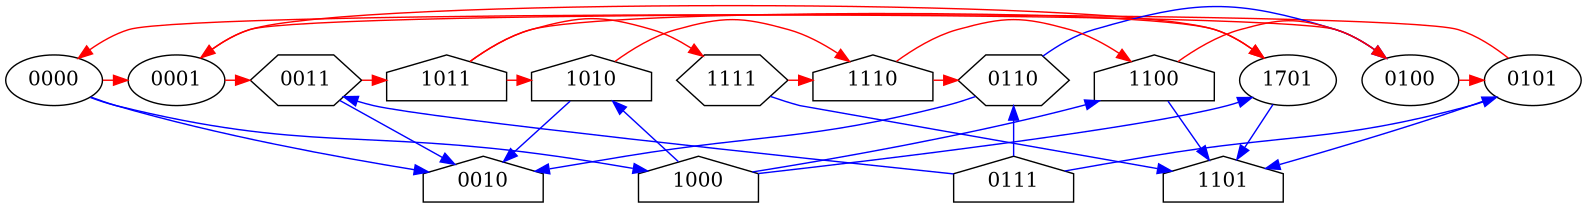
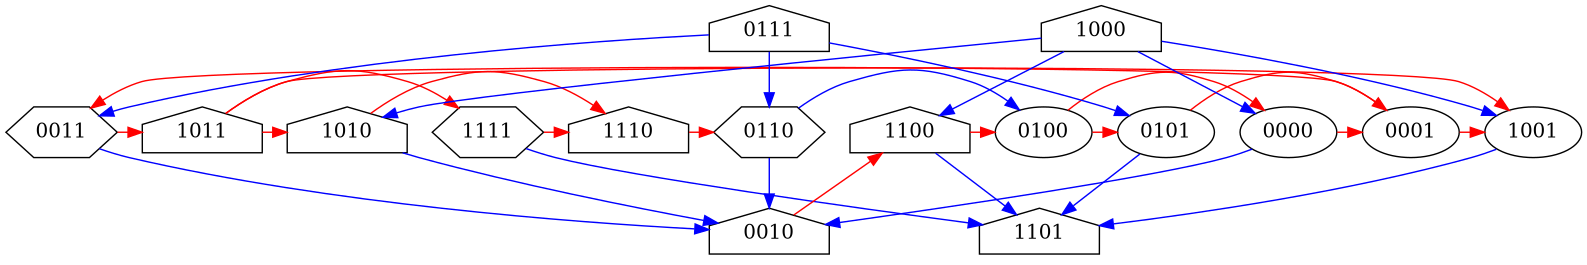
(971, 26) -> (832, 188)
(1288, 80) -> (1533, 132)
(360, 139) -> (1190, 79)
